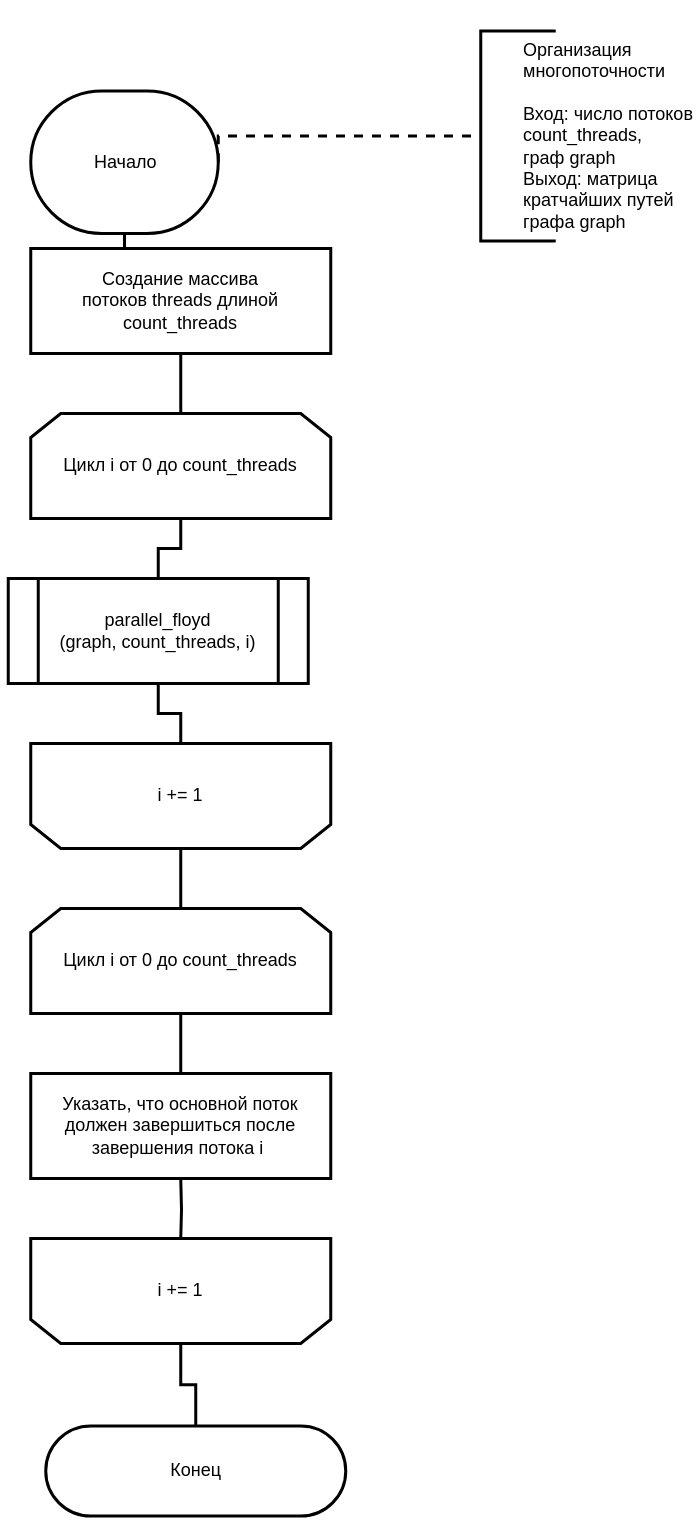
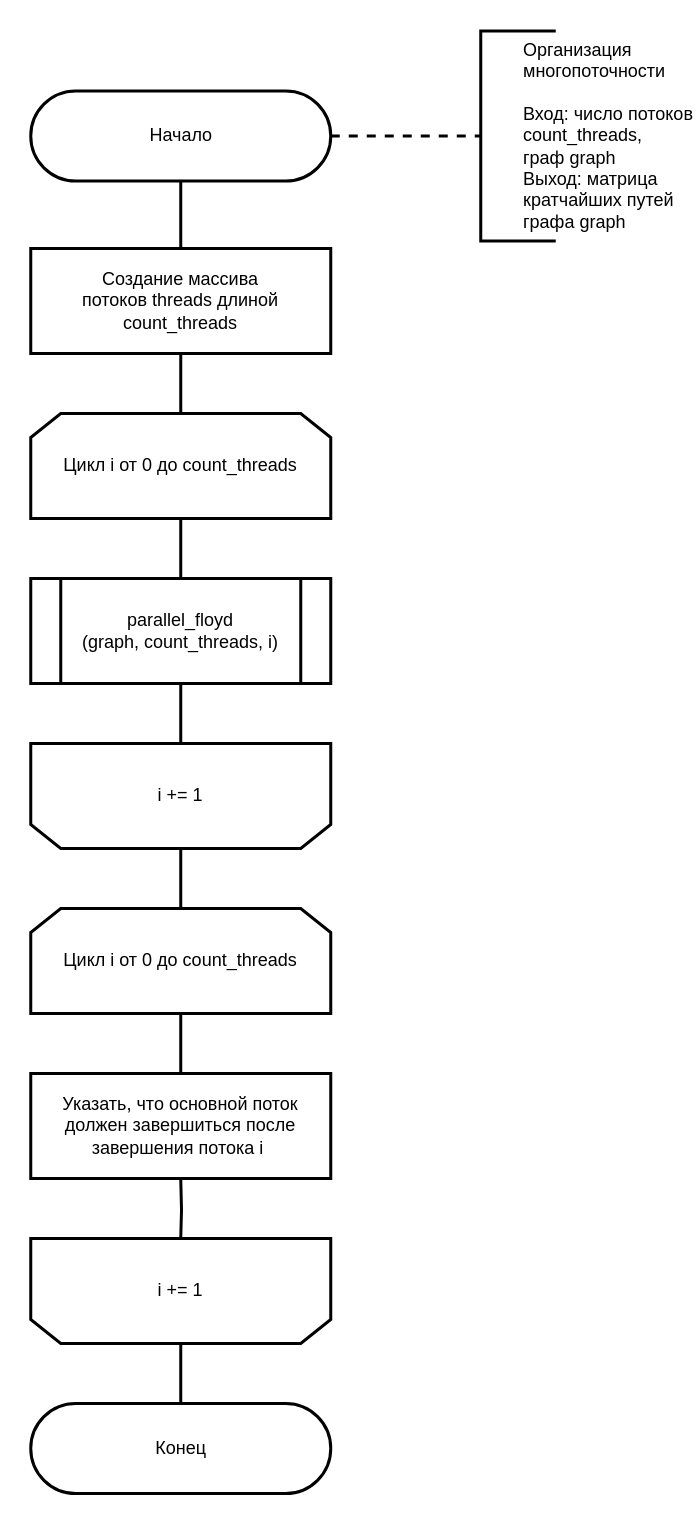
(125, 162) -> (181, 136)
(158, 631) -> (181, 631)
(196, 1471) -> (181, 1448)
